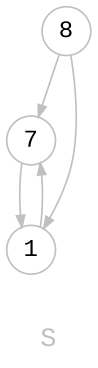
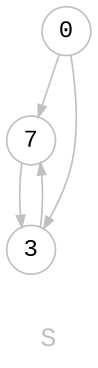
(66, 31) -> (66, 31)
(31, 250) -> (31, 250)
